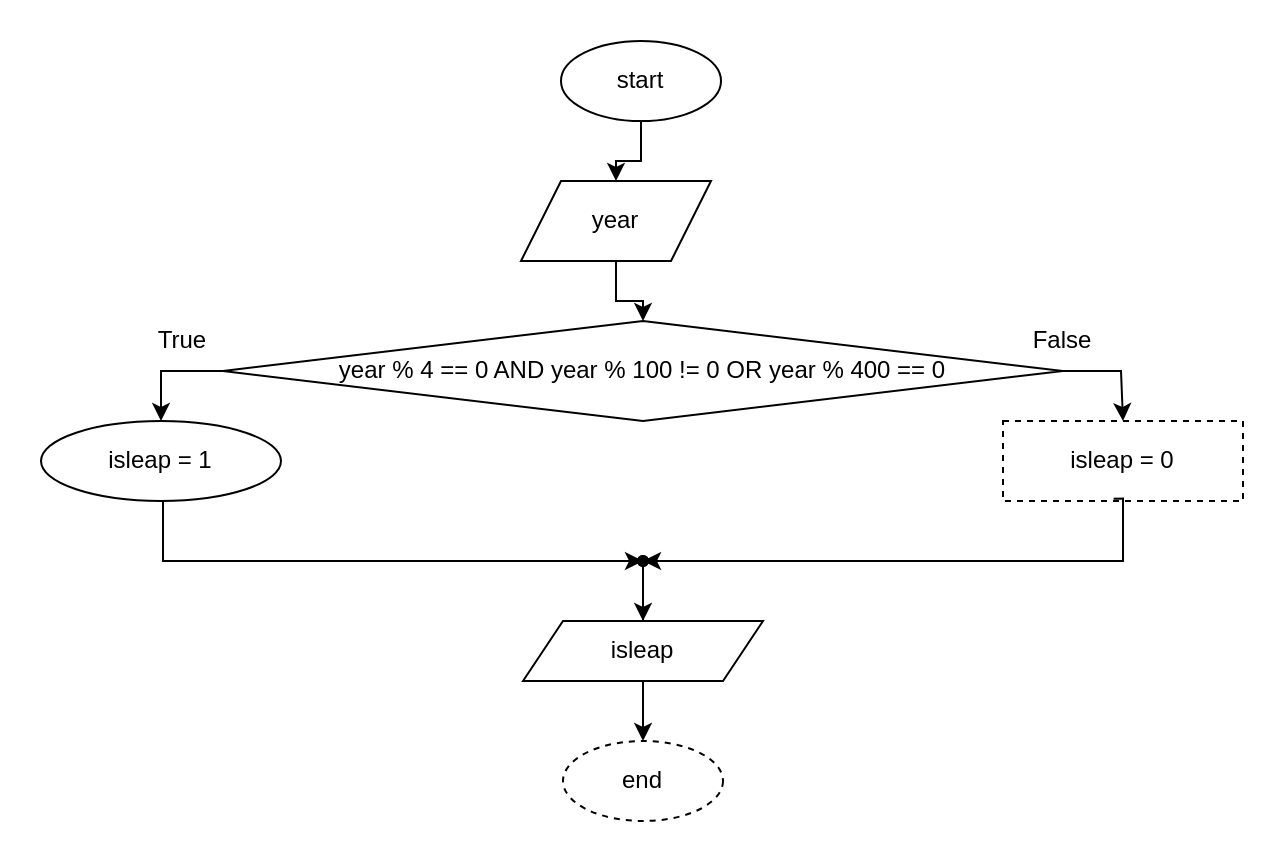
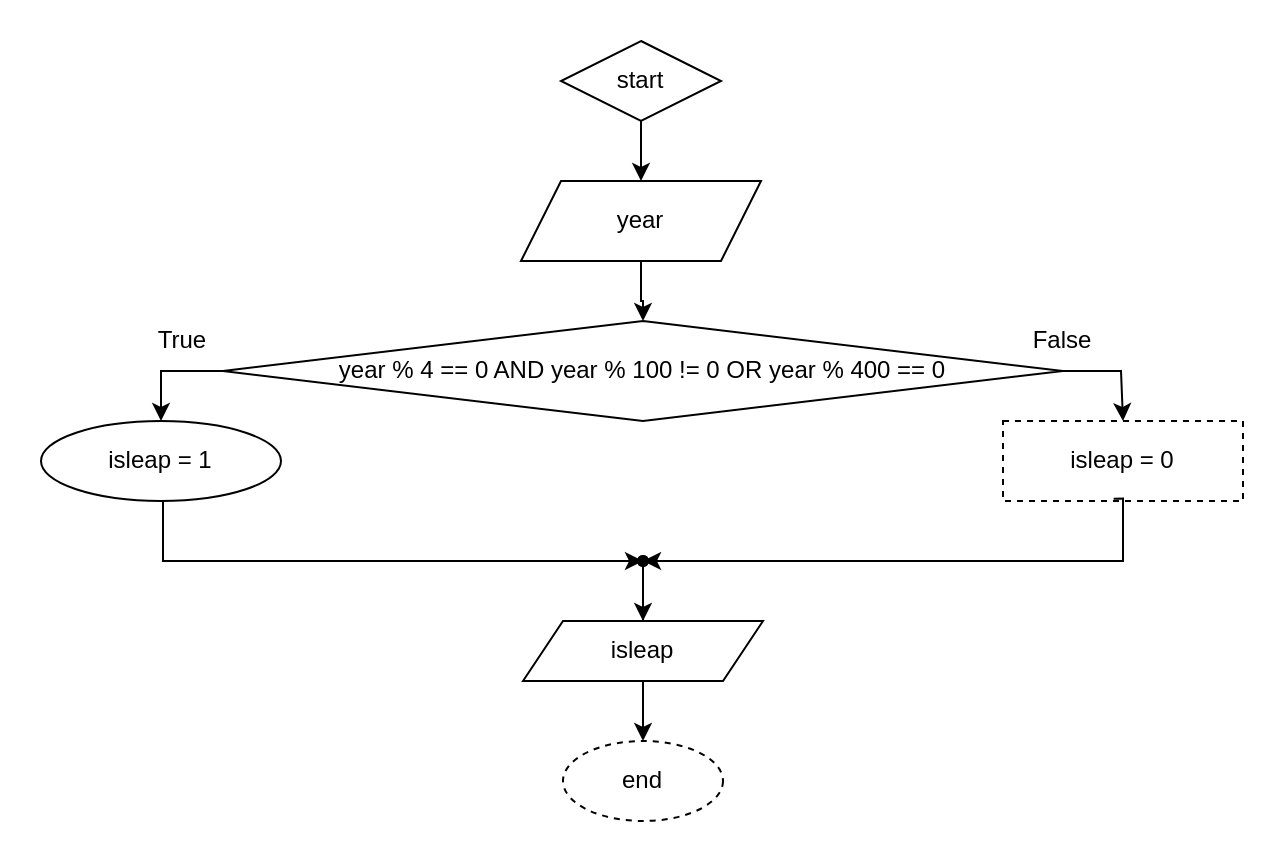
(641, 81) -> (641, 81)
(616, 221) -> (641, 221)
